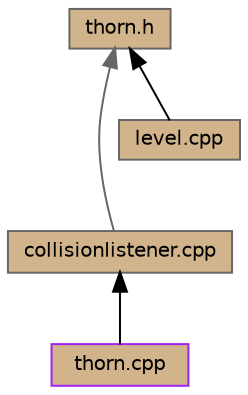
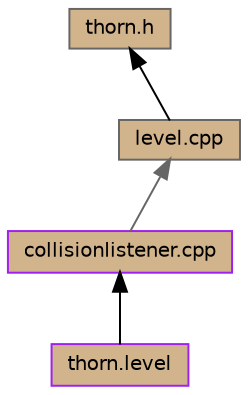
(99, 150) -> (145, 204)
(120, 252) -> (120, 252)
(120, 365) -> (120, 365)
